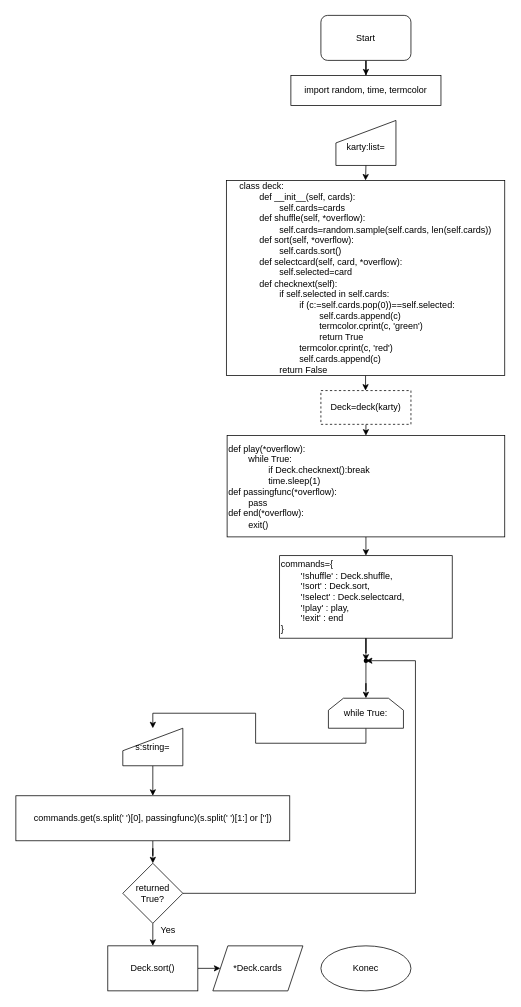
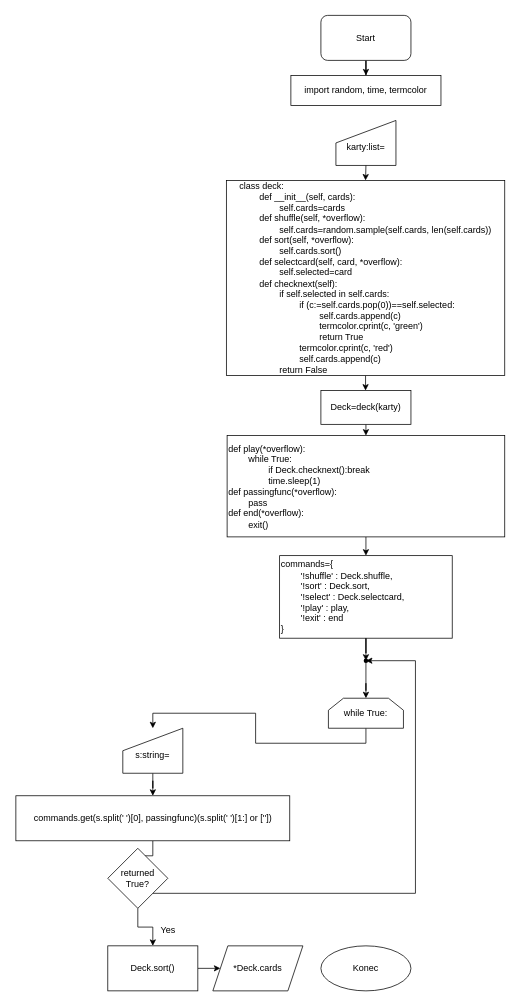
(366, 407) -> (366, 407)
(153, 747) -> (153, 750)
(153, 893) -> (138, 878)
